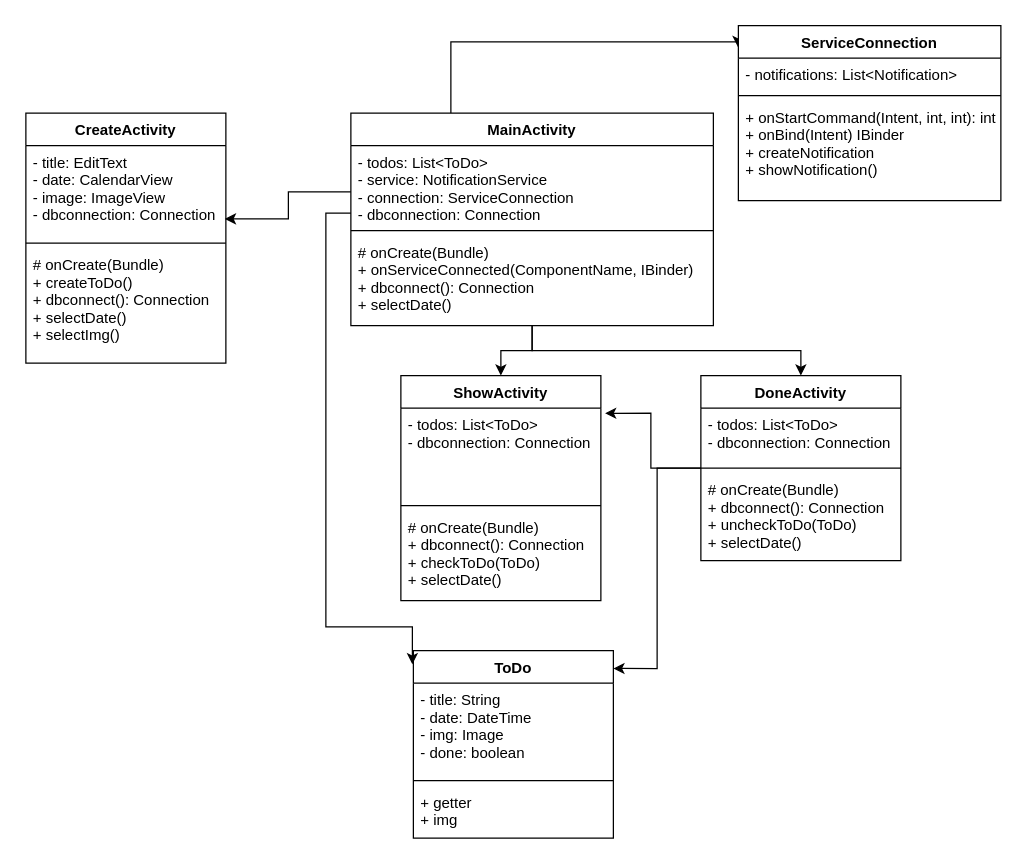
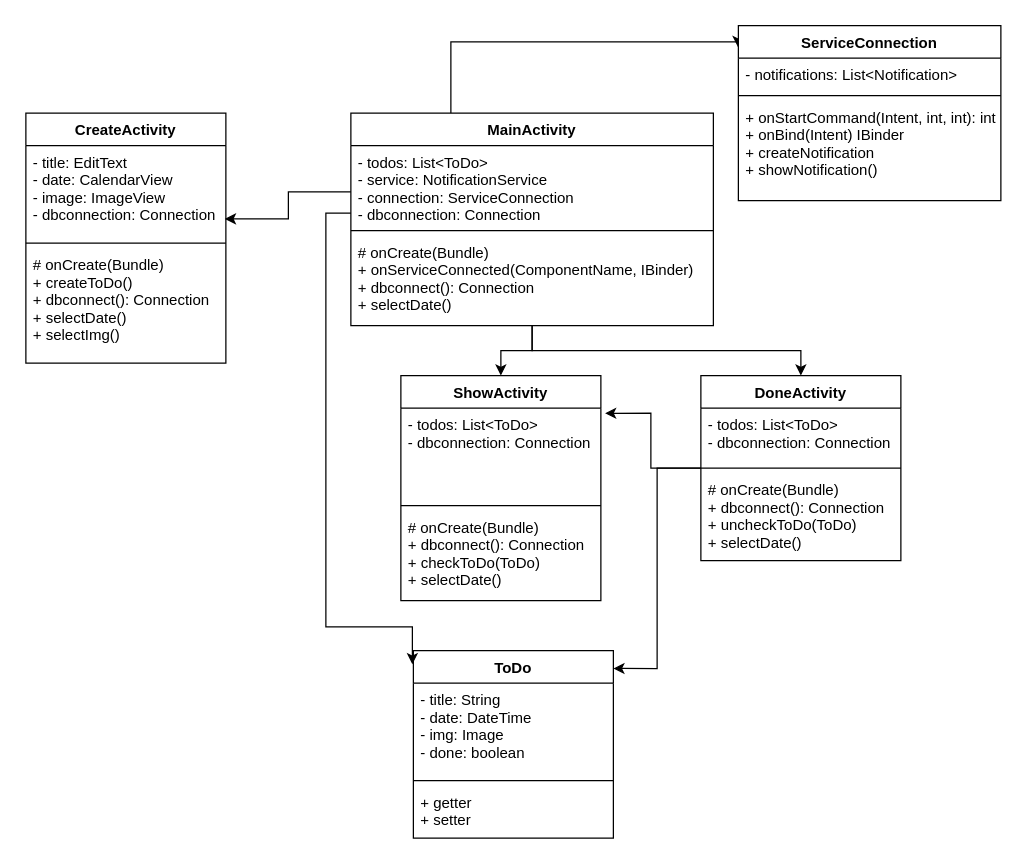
(452, 803) -> (452, 803)
